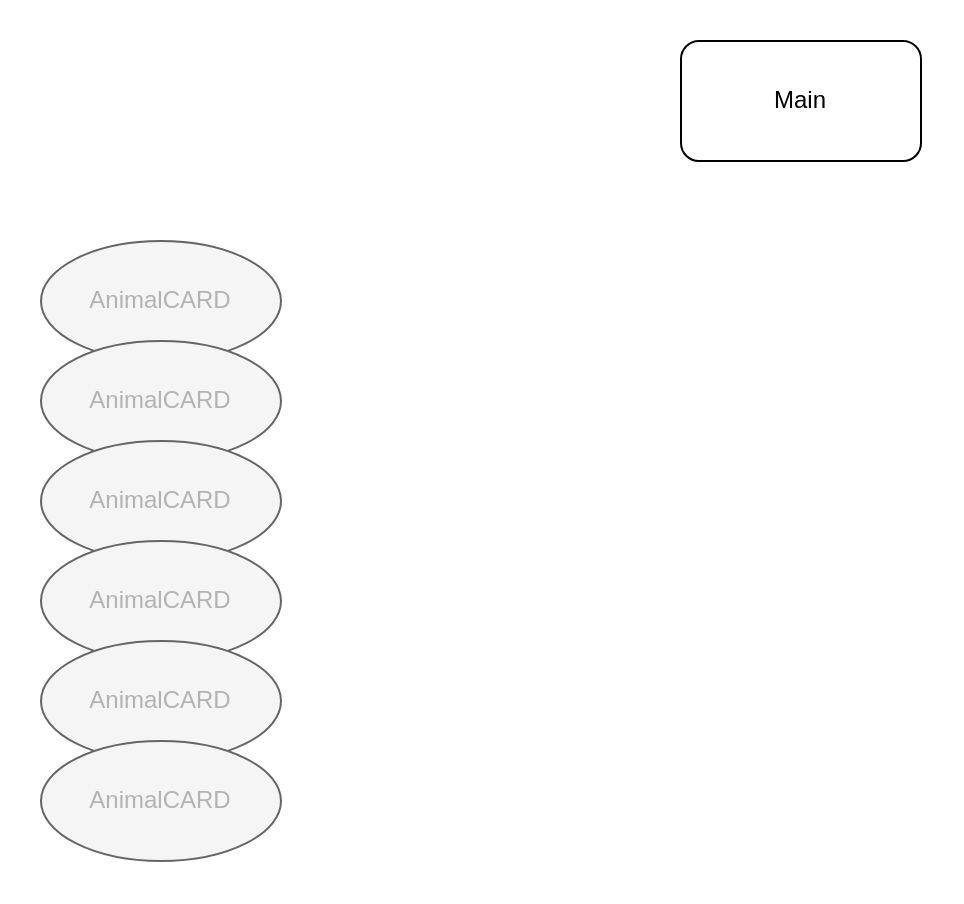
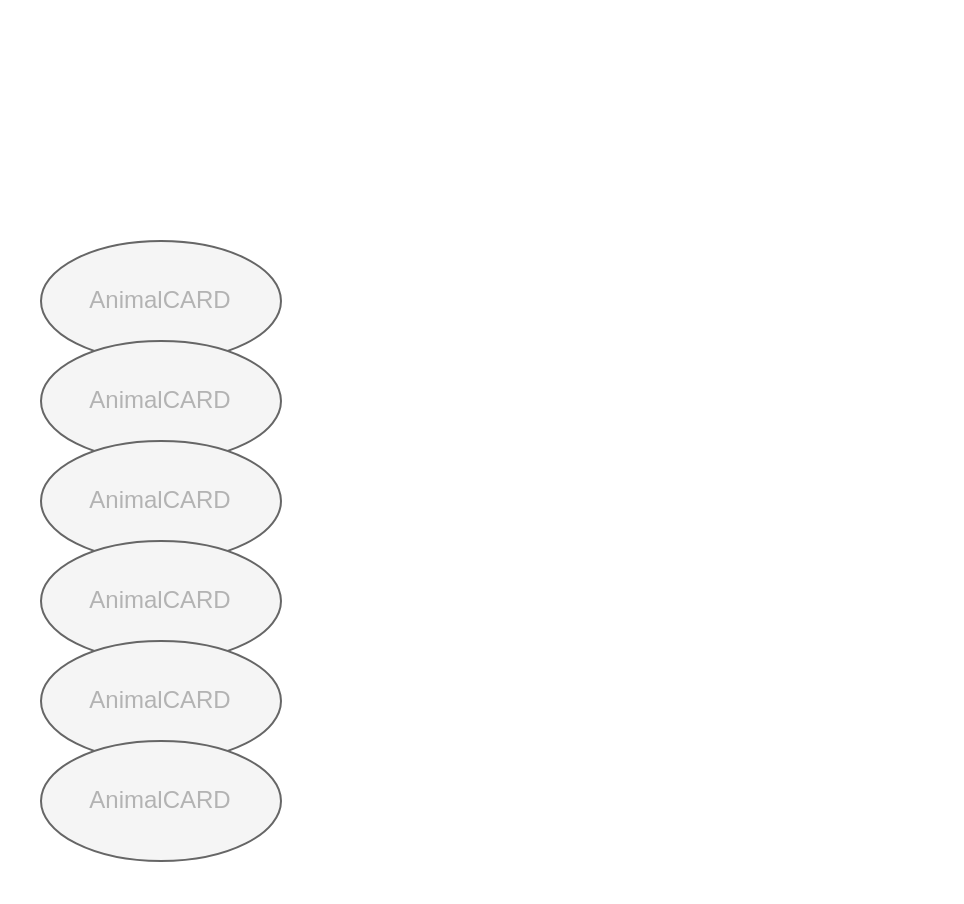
(801, 101) -> none
